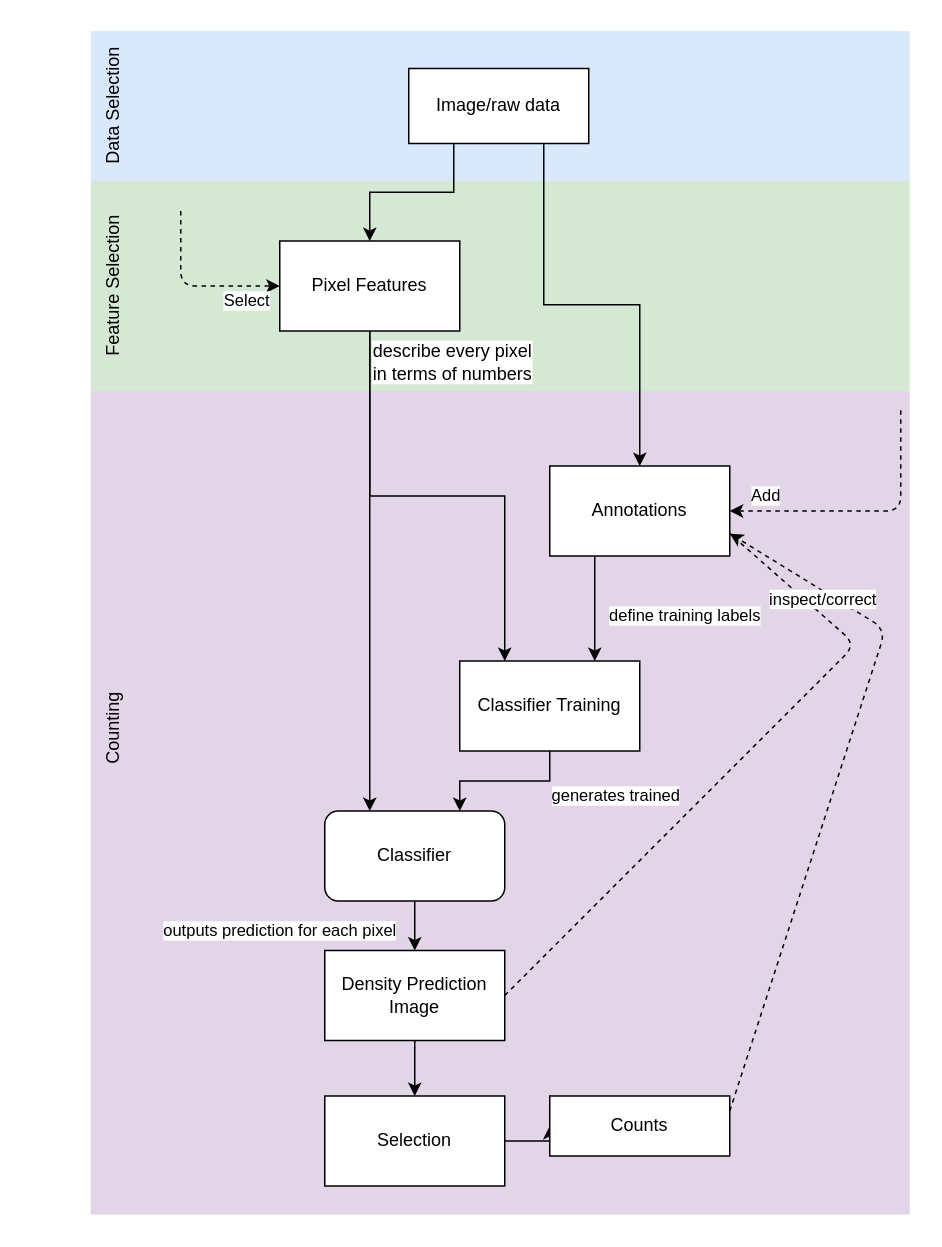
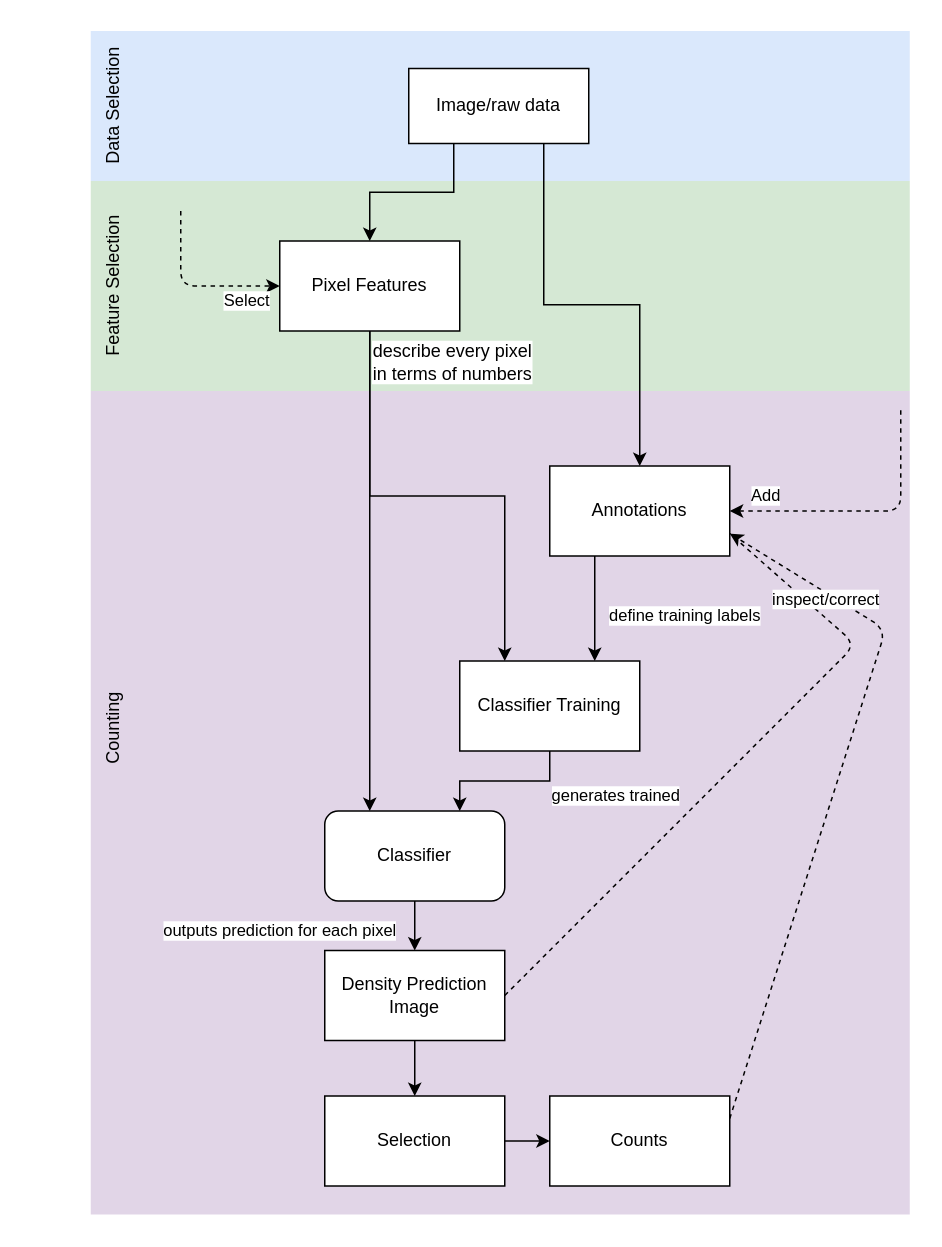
(640, 1126) -> (640, 1141)
